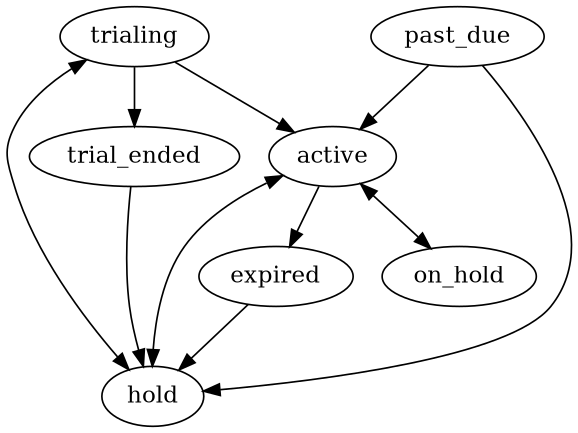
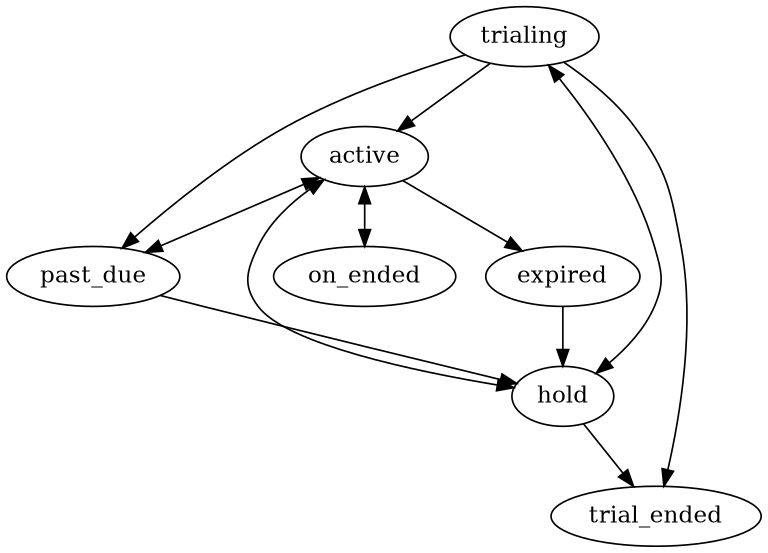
none -> (289, 125)
none -> (232, 215)
(127, 269) -> (603, 448)
(459, 276) -> (365, 276)
